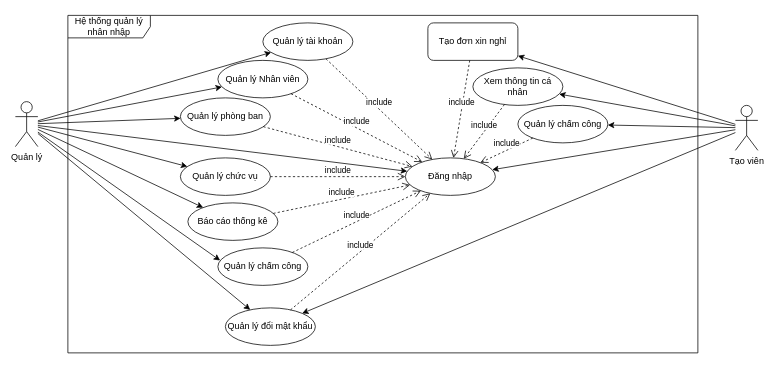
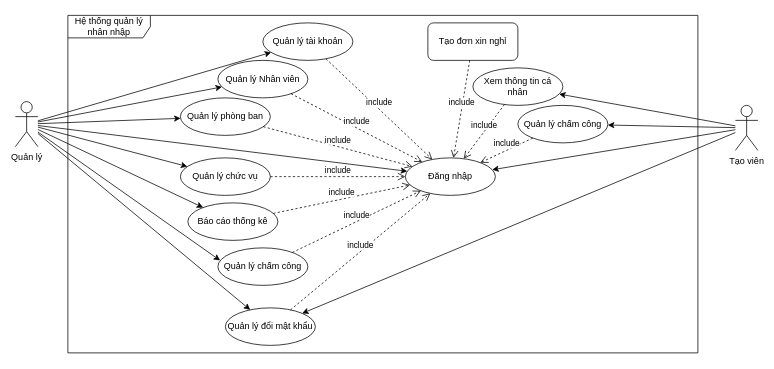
(627, 90) -> none
